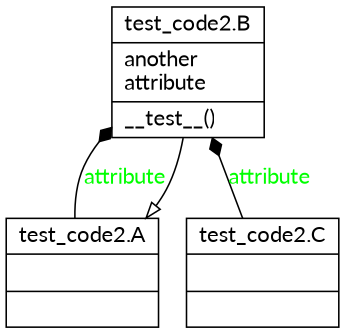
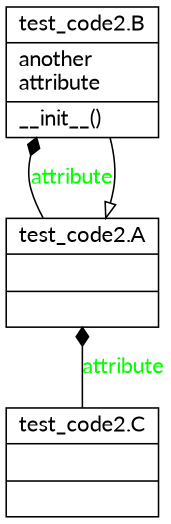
(170, 119) -> (61, 119)
(231, 187) -> (82, 377)
